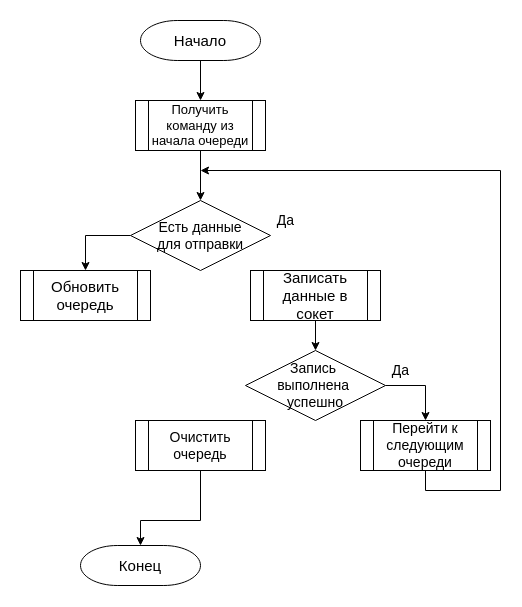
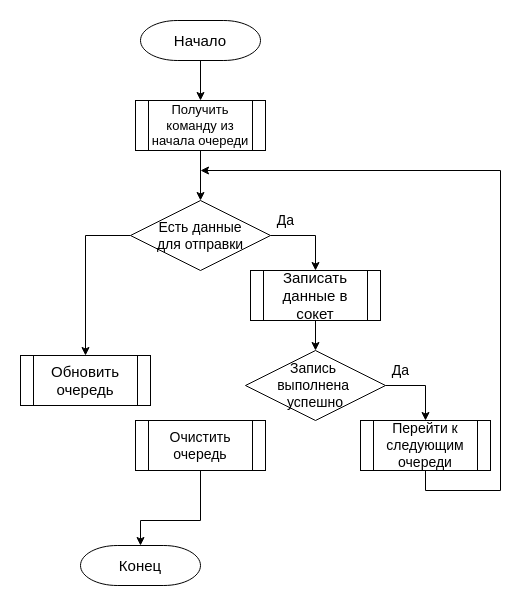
none -> (307, 236)
(86, 296) -> (86, 381)
